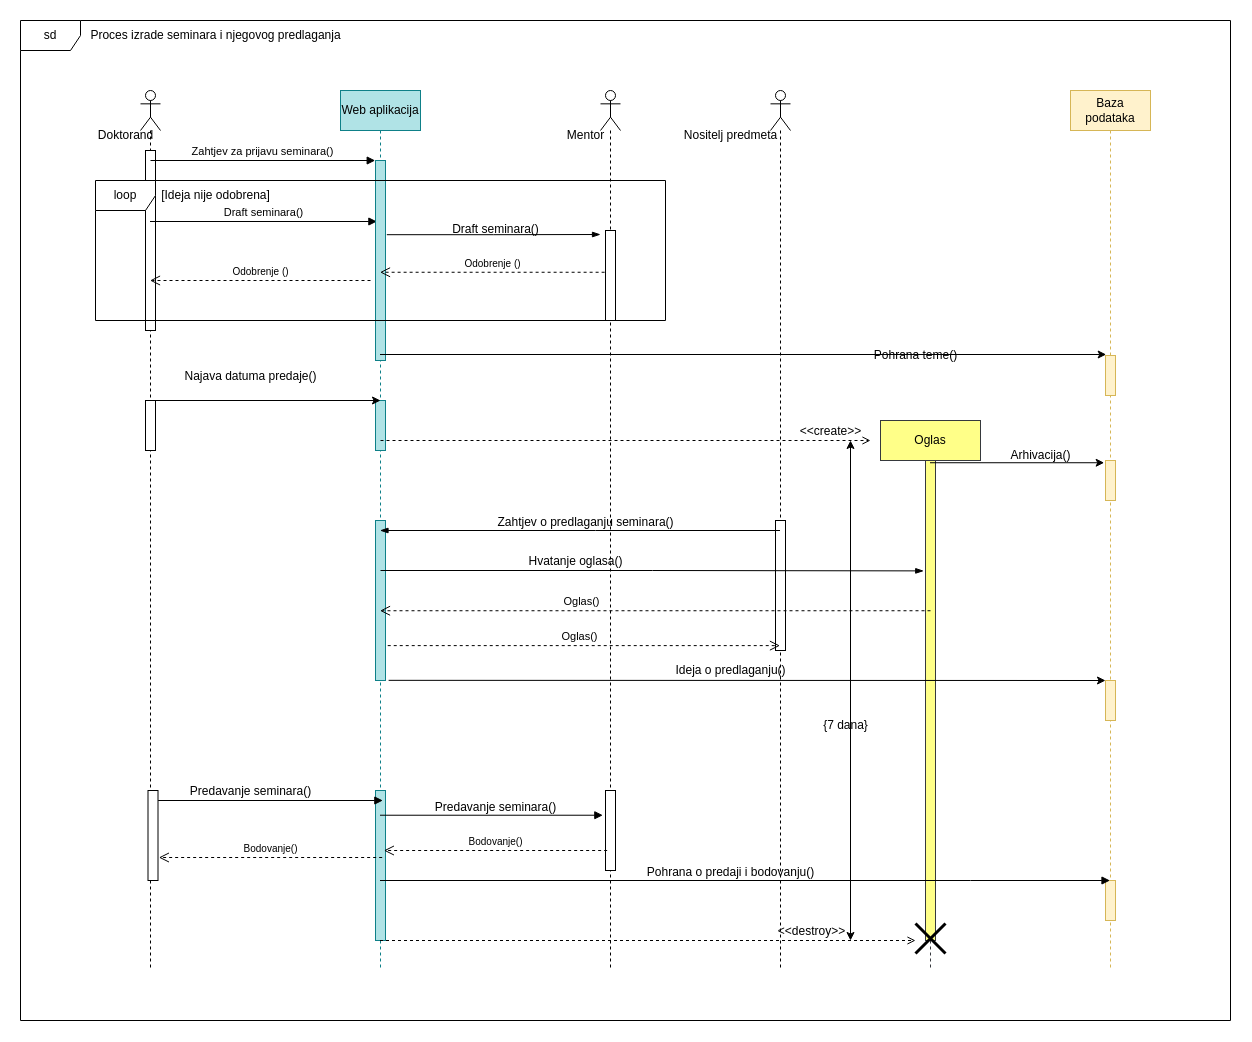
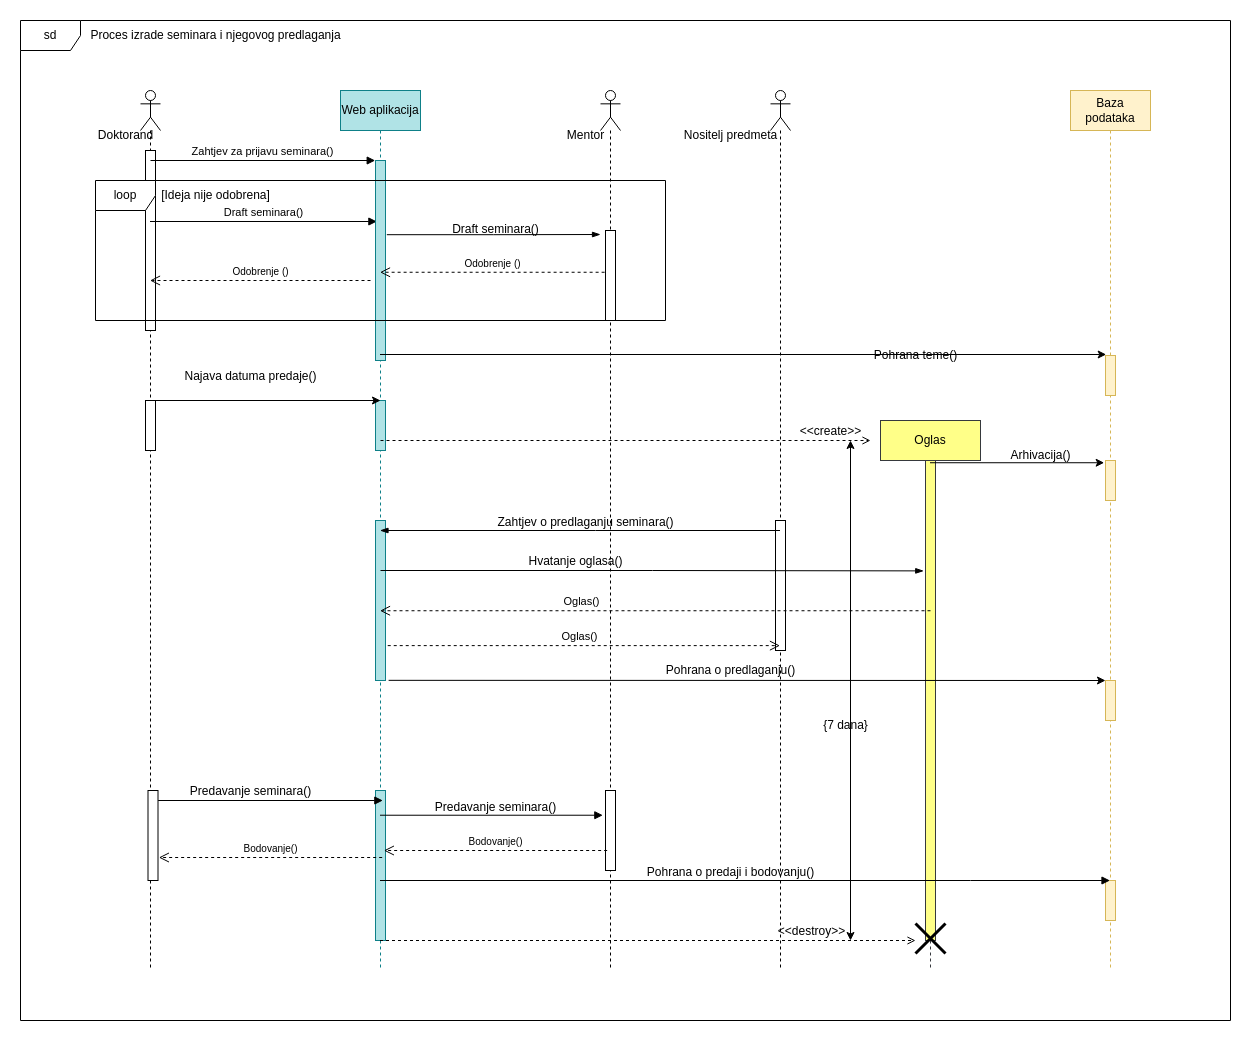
(731, 671) -> (731, 671)
